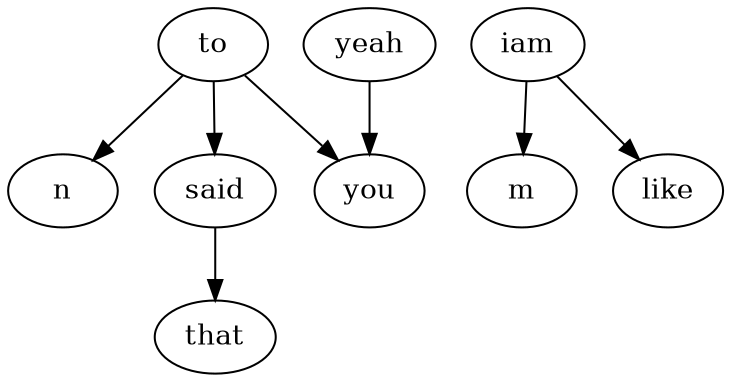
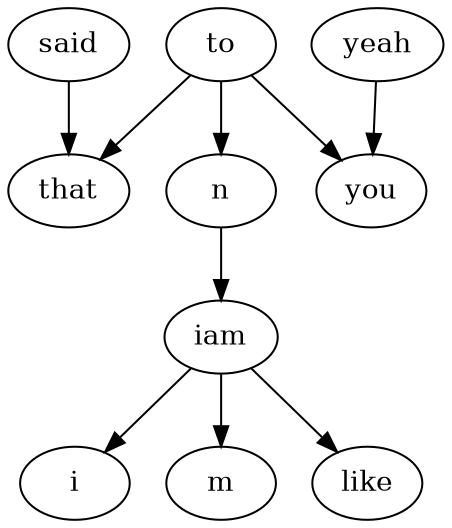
(214, 108) -> (153, 110)
none -> (221, 254)
none -> (75, 483)
